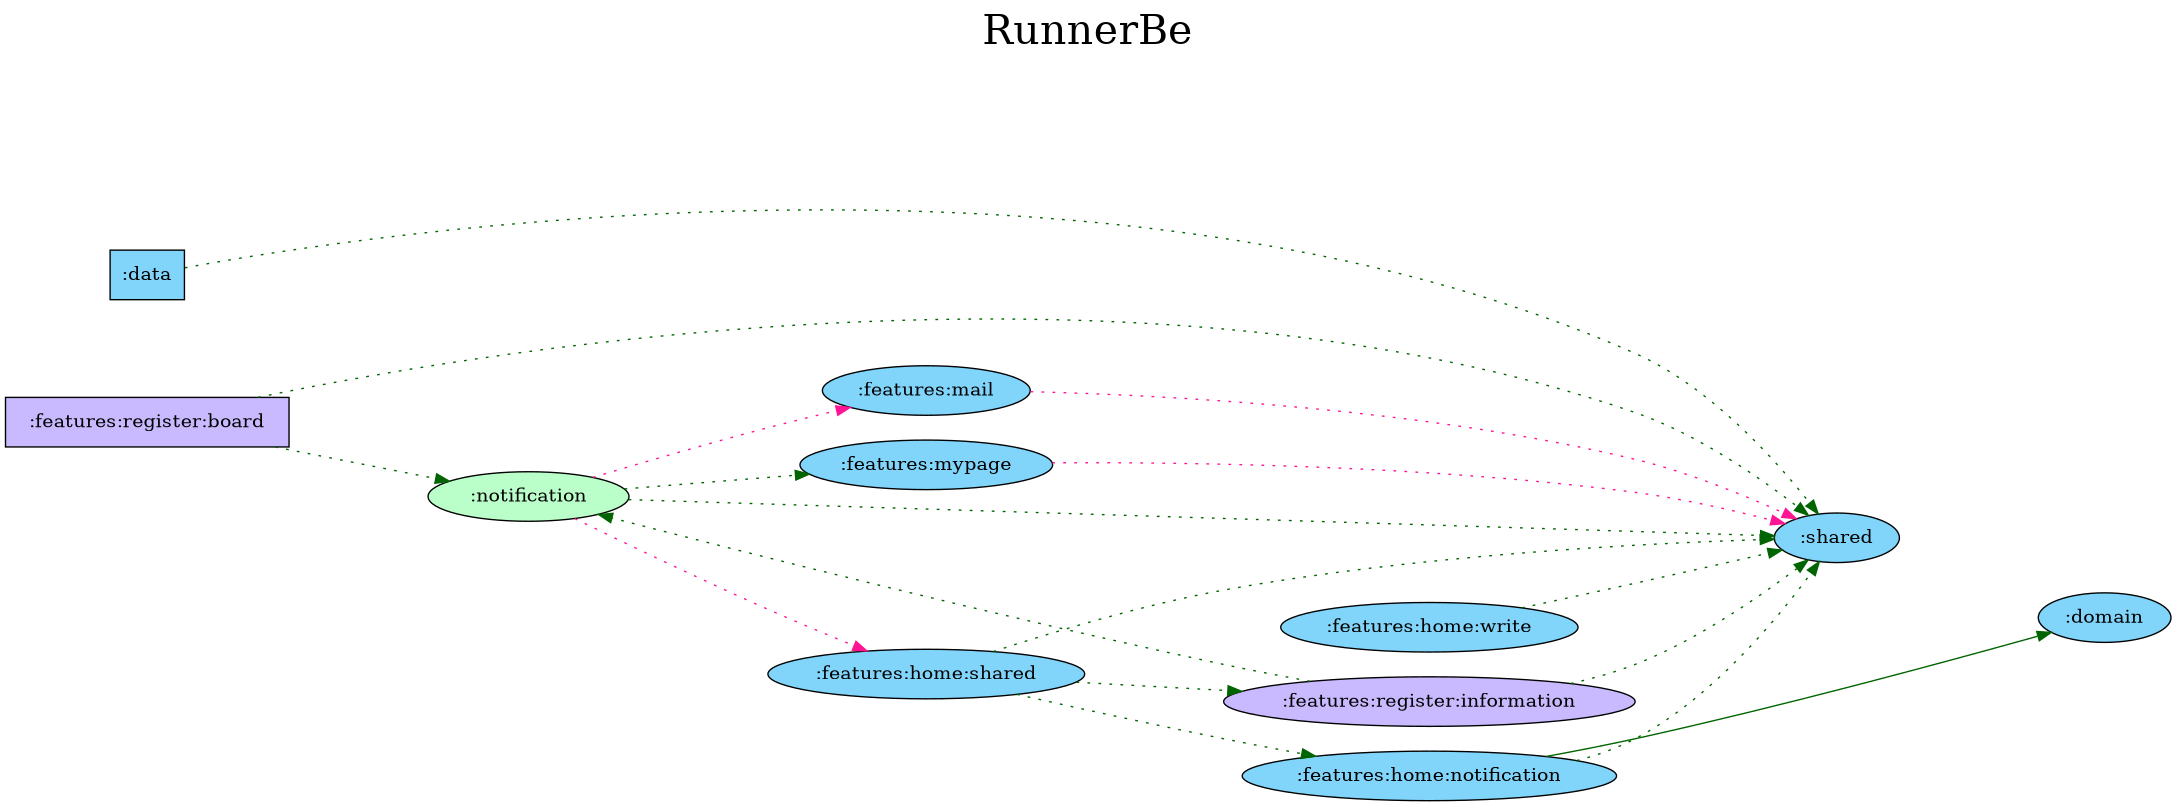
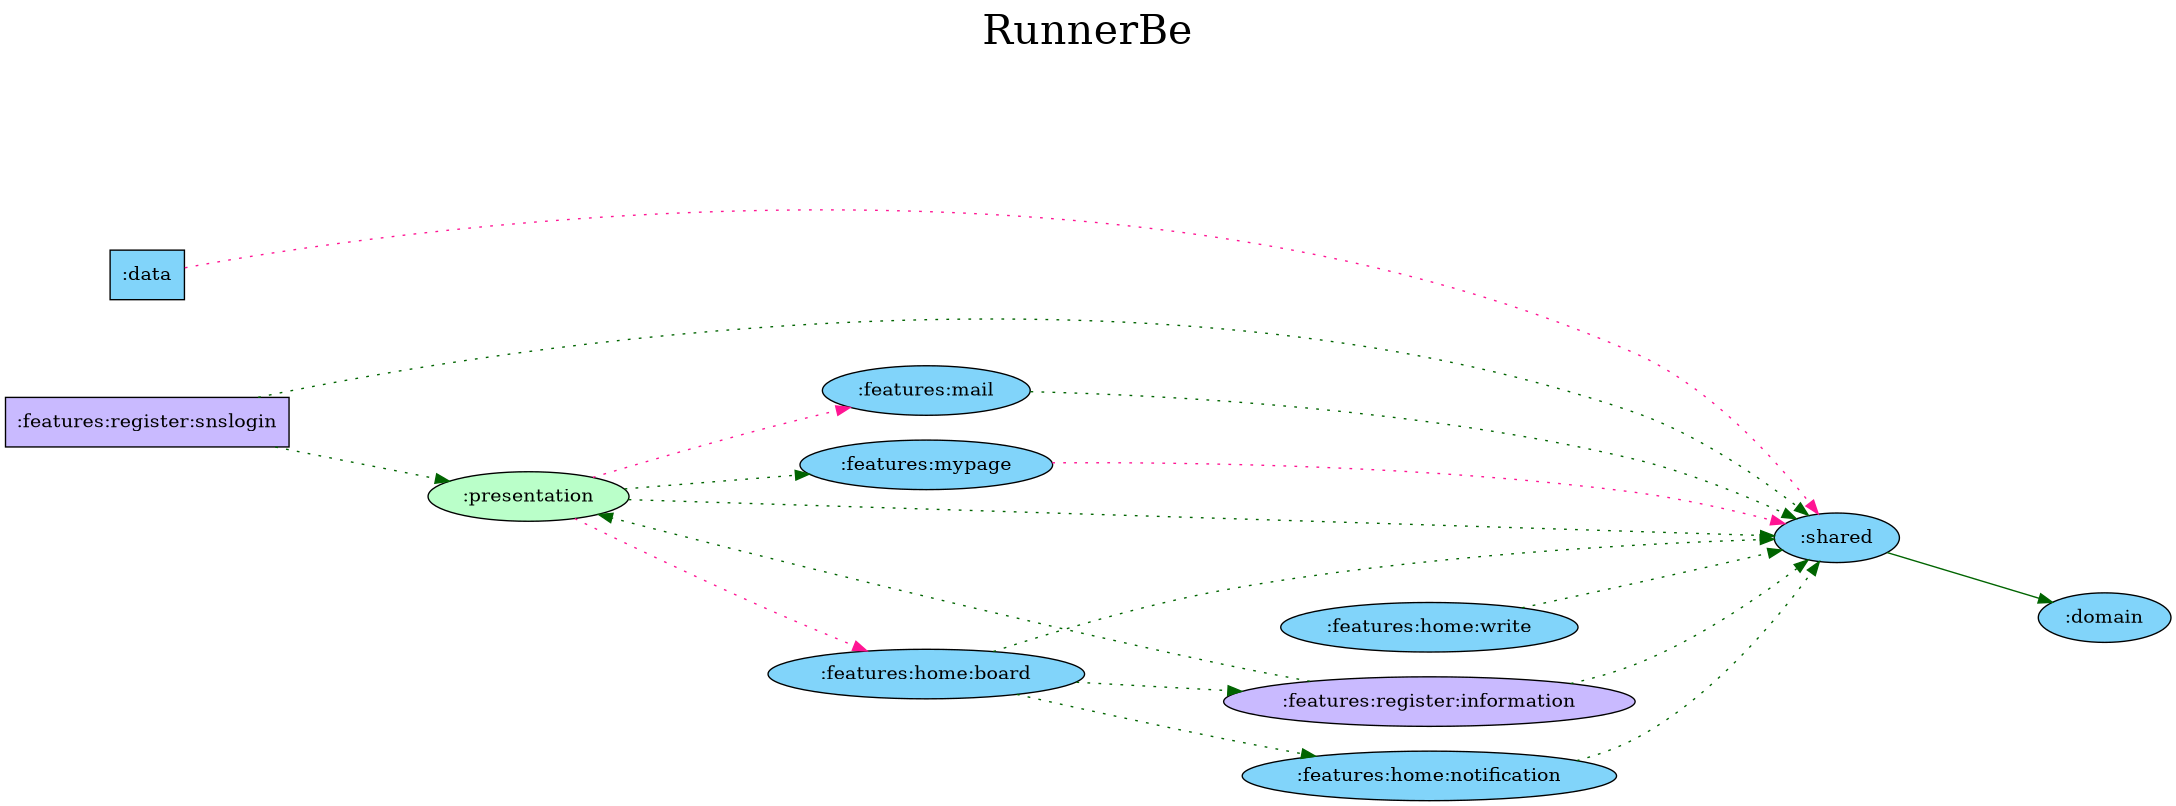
(1033, 219) -> (1033, 219)
(1413, 420) -> (1413, 420)
(147, 422) -> (147, 422)
(529, 497) -> (529, 497)
(926, 674) -> (926, 674)
(1793, 701) -> (1963, 575)
